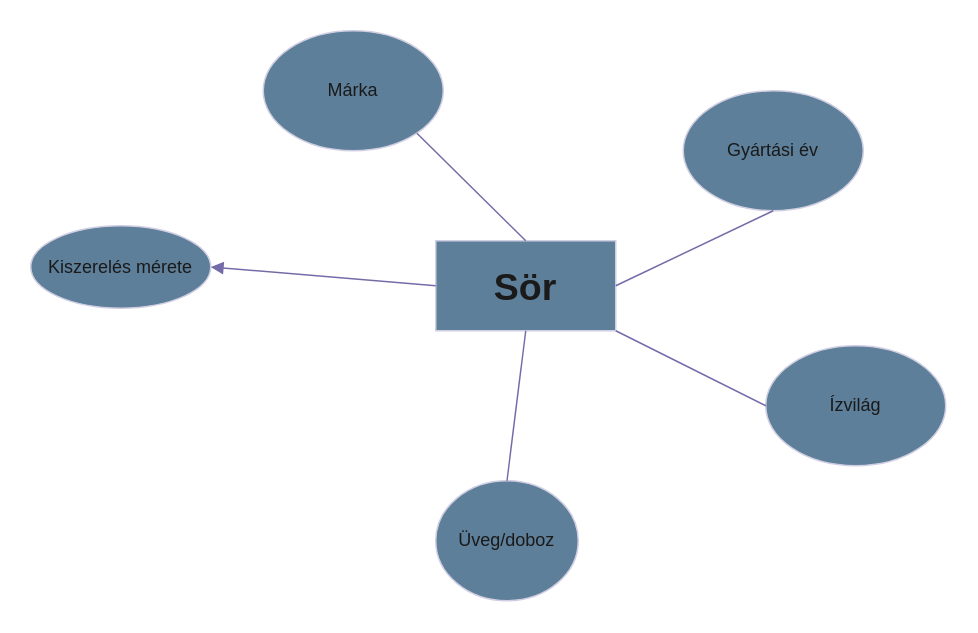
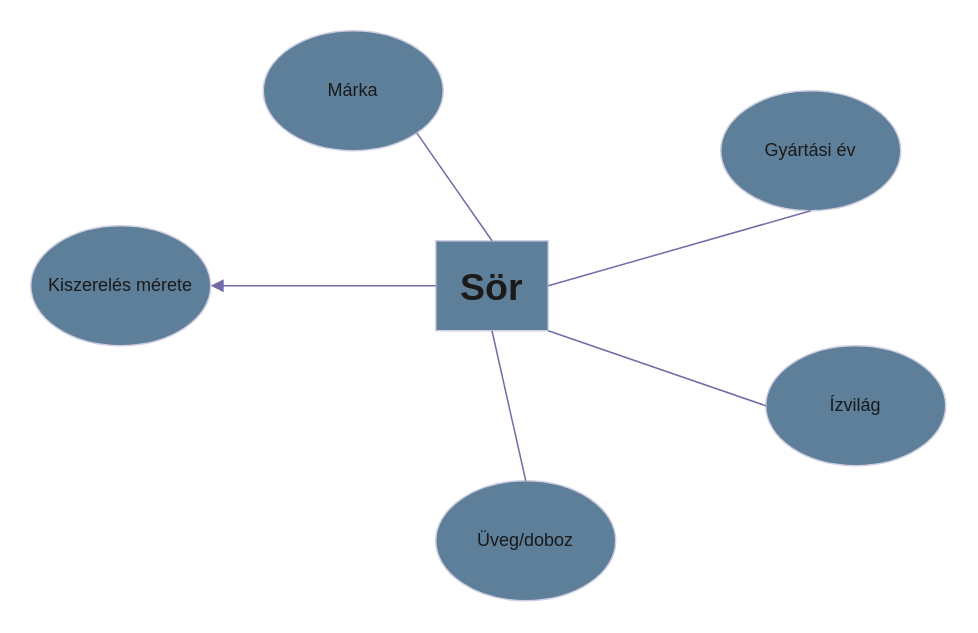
(773, 151) -> (811, 151)
(121, 267) -> (121, 286)
(526, 286) -> (492, 286)
(507, 541) -> (526, 541)
